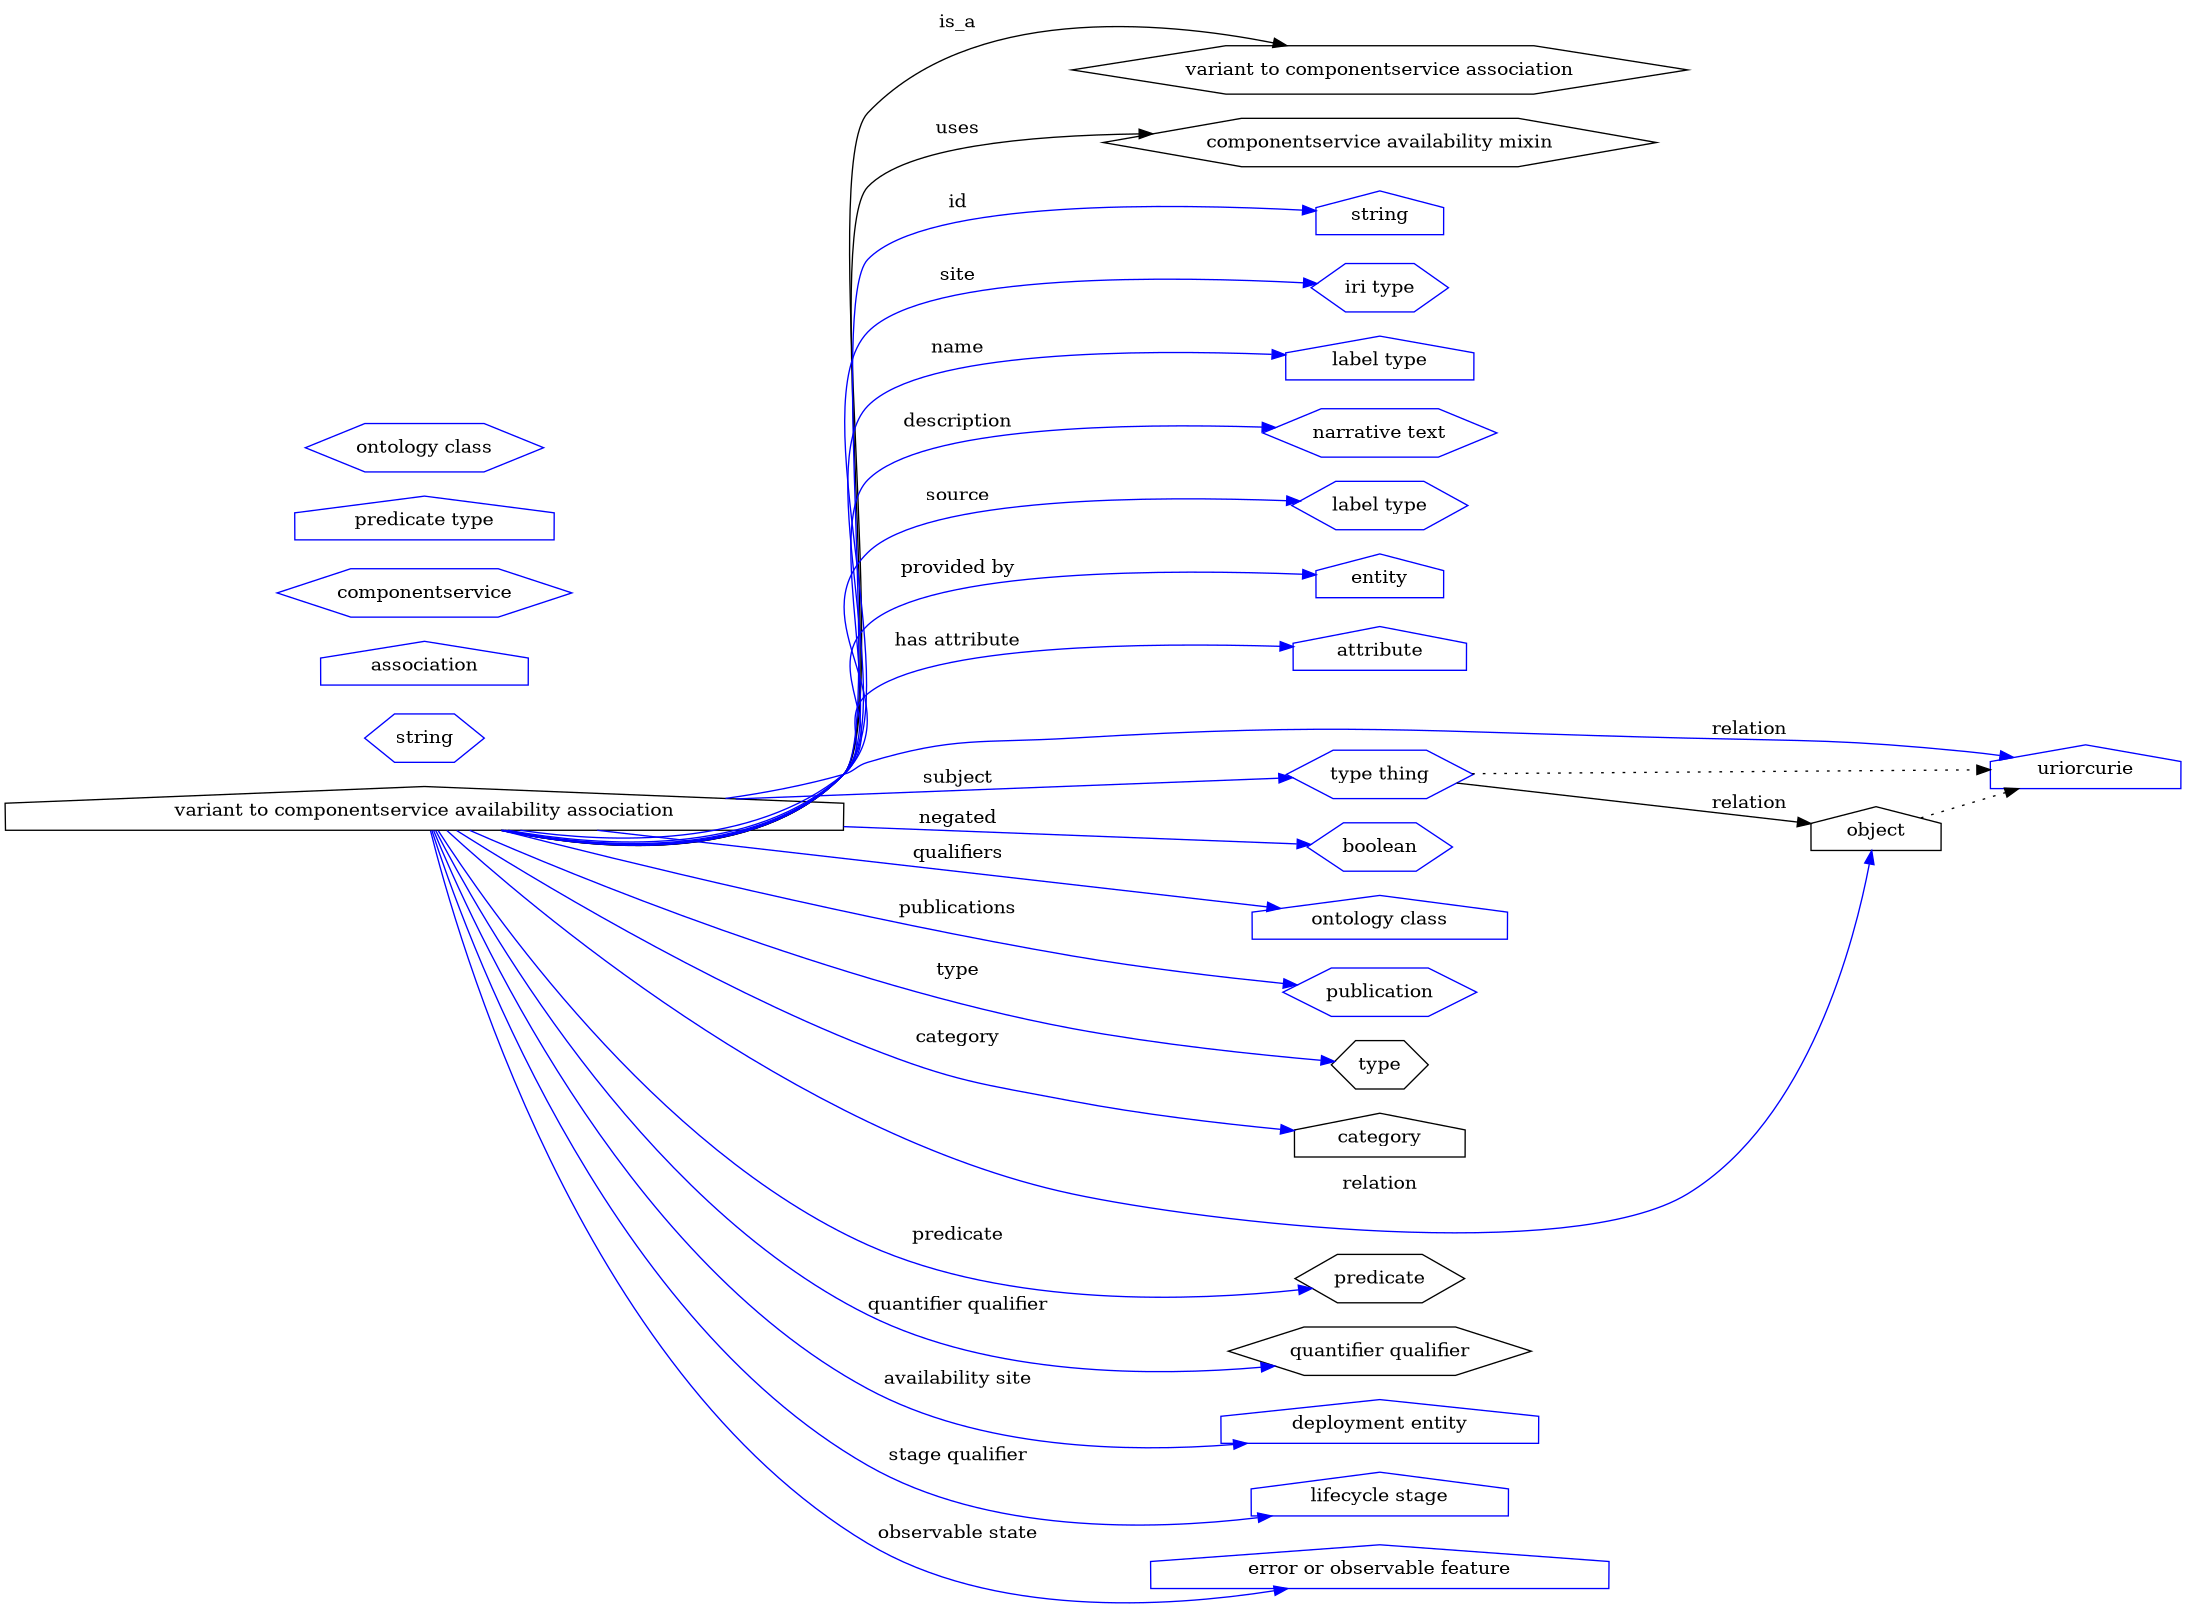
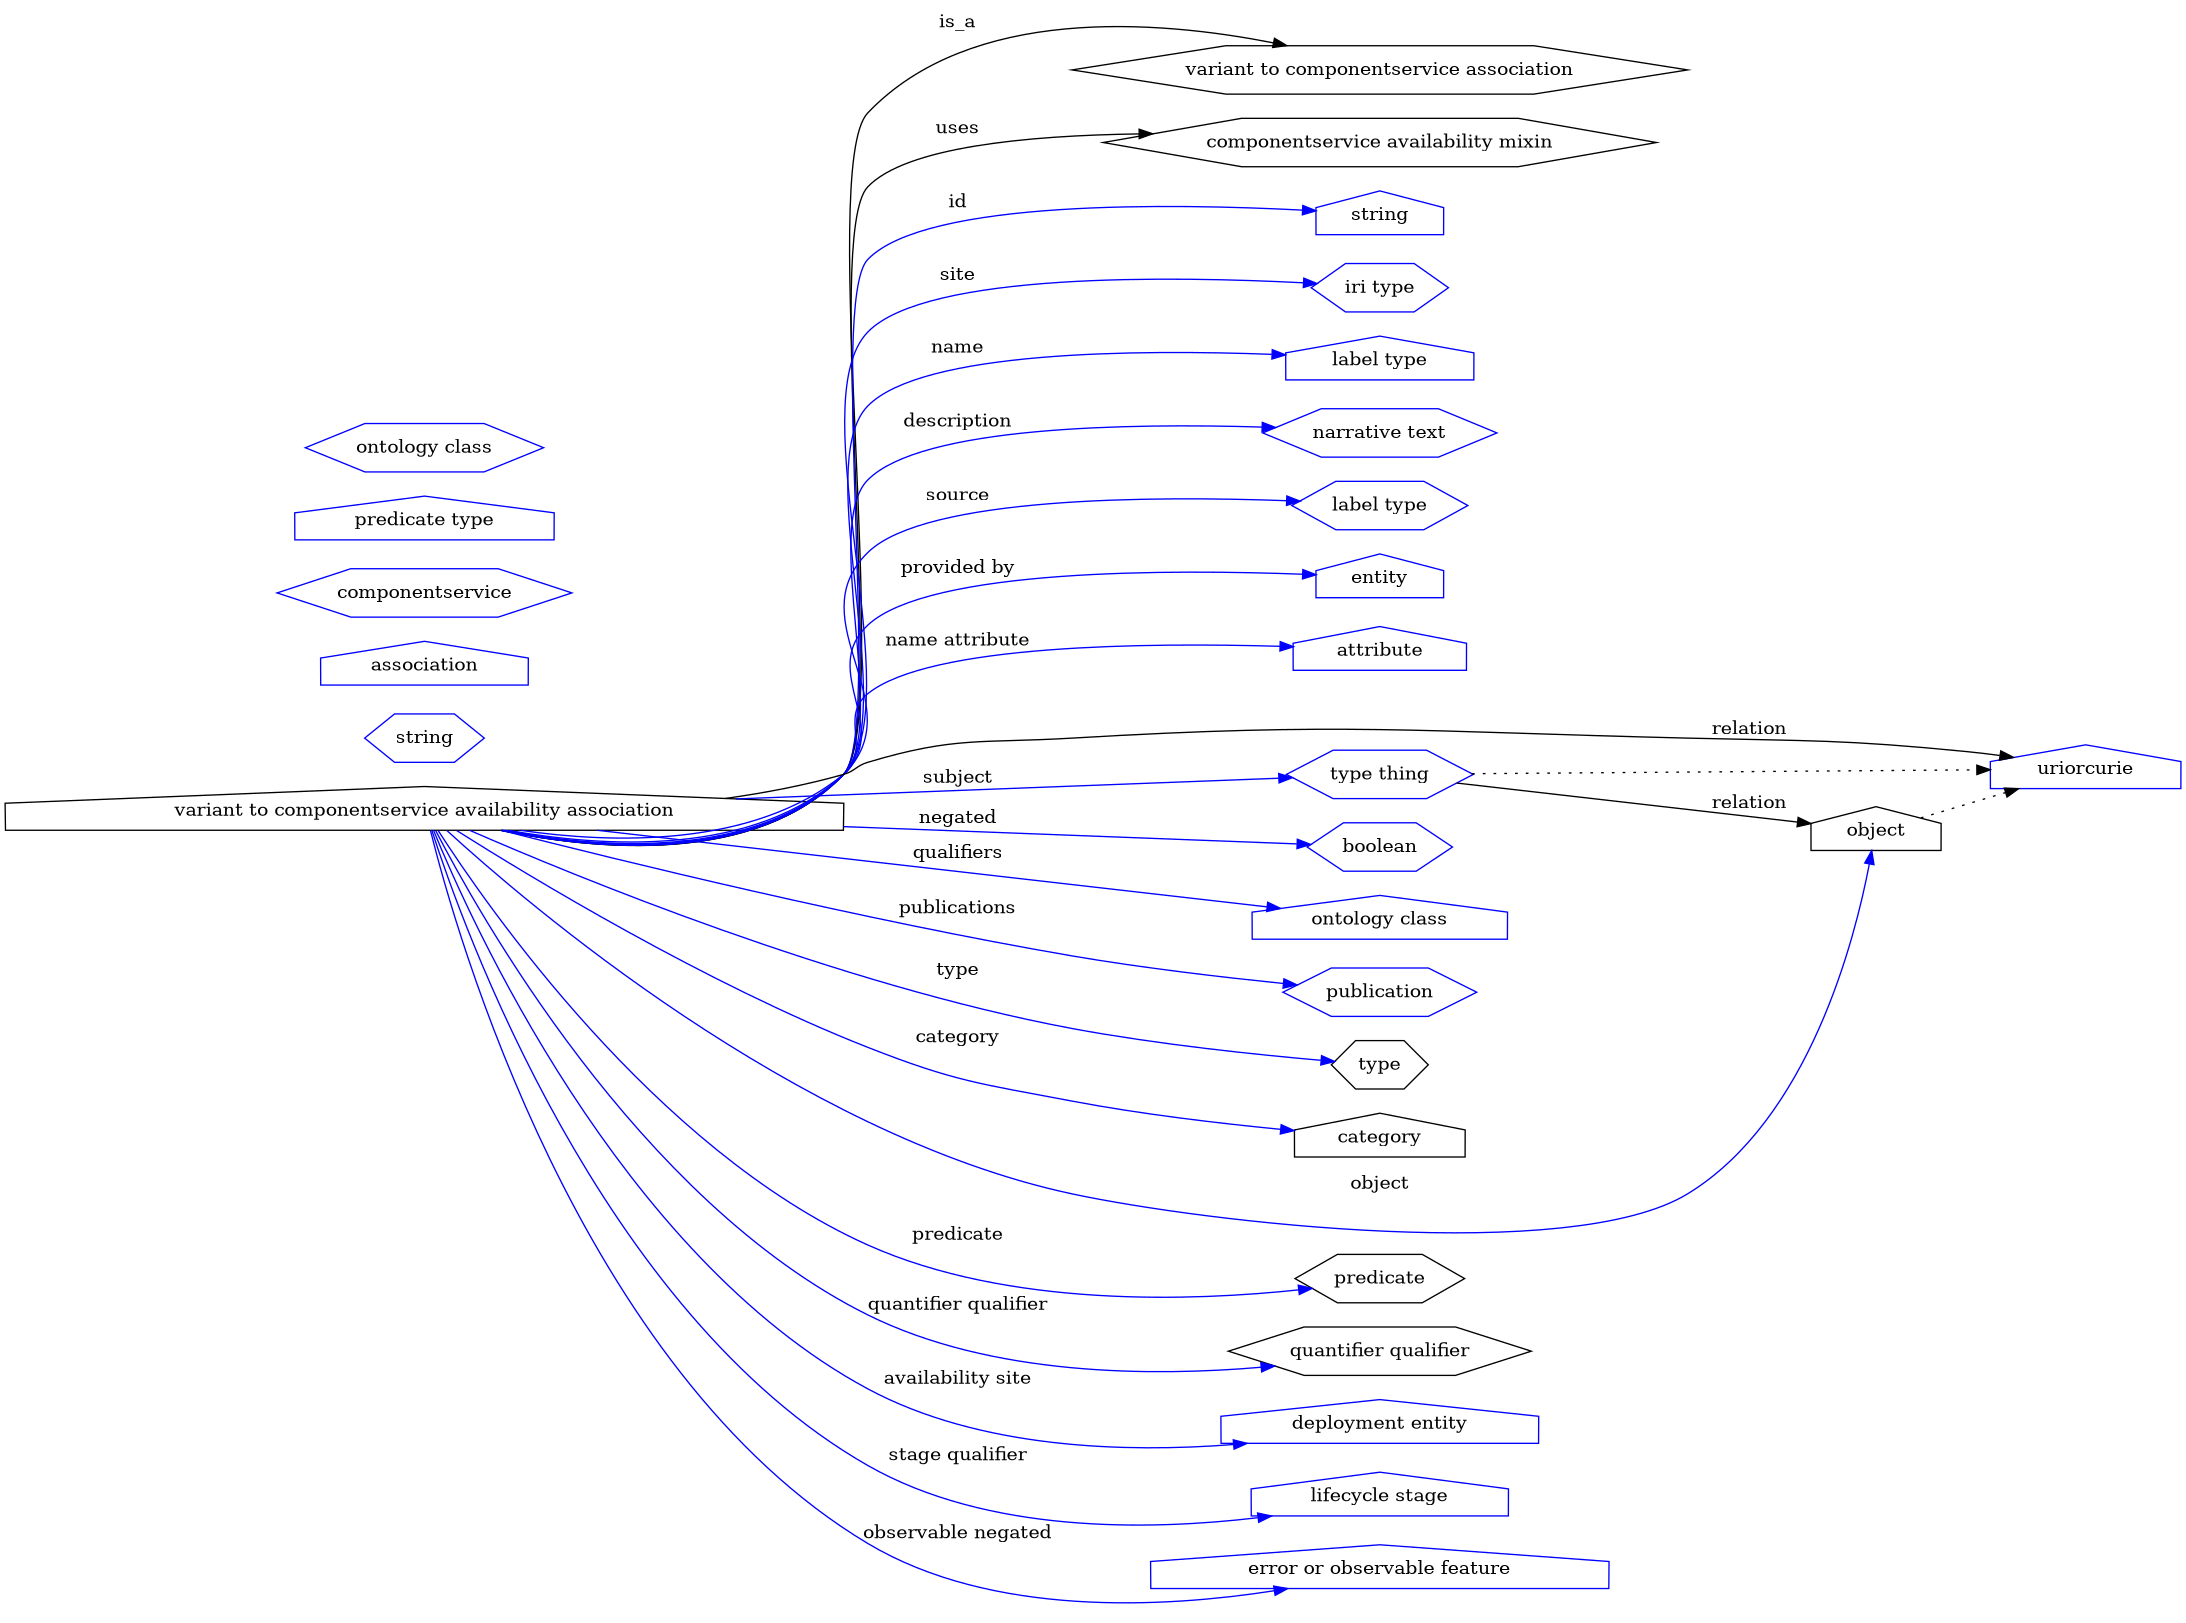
(958, 641) -> (958, 641)
(1359, 730) -> (1359, 730)
(1380, 1184) -> (1380, 1184)
(958, 1533) -> (958, 1533)
